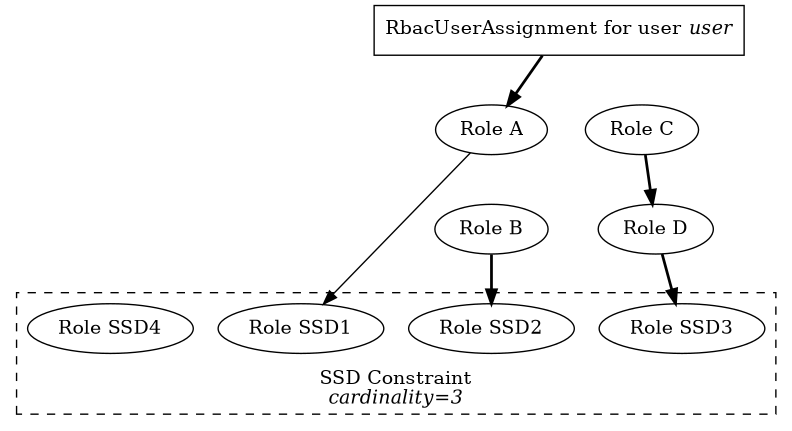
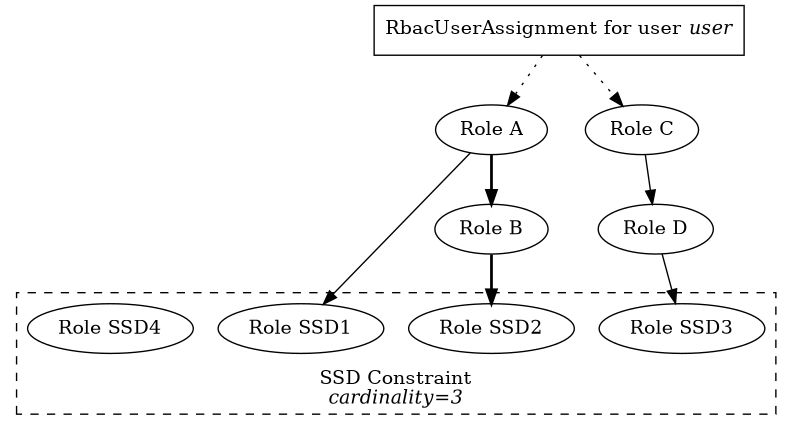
(529, 75) -> (529, 75)
none -> (597, 76)
none -> (491, 173)
(648, 173) -> (648, 173)
(667, 272) -> (667, 272)
